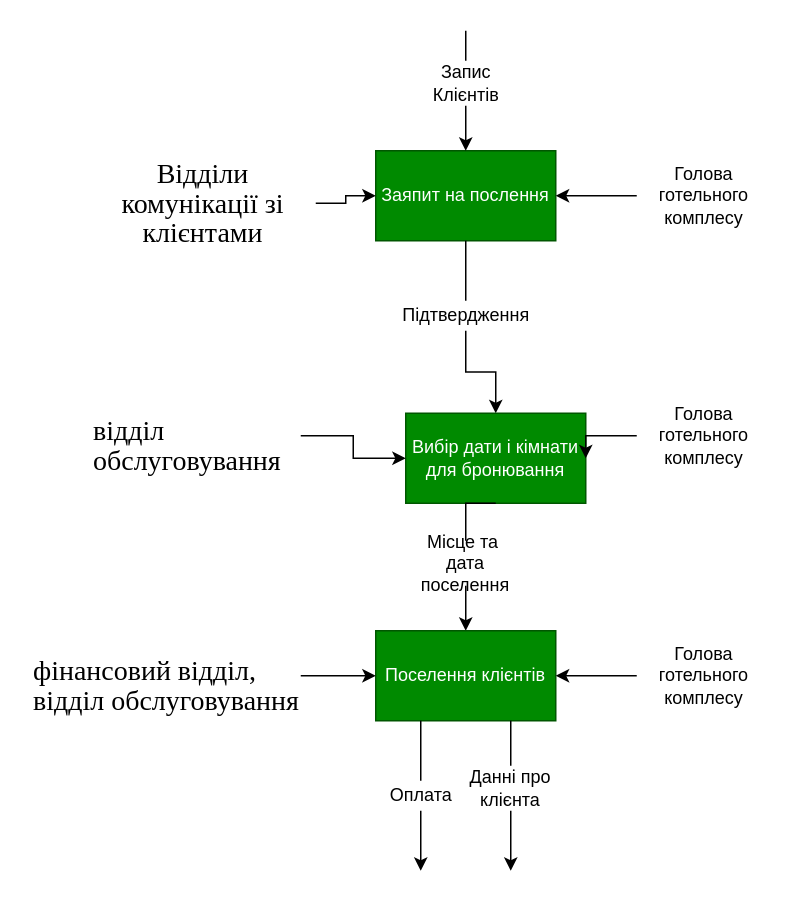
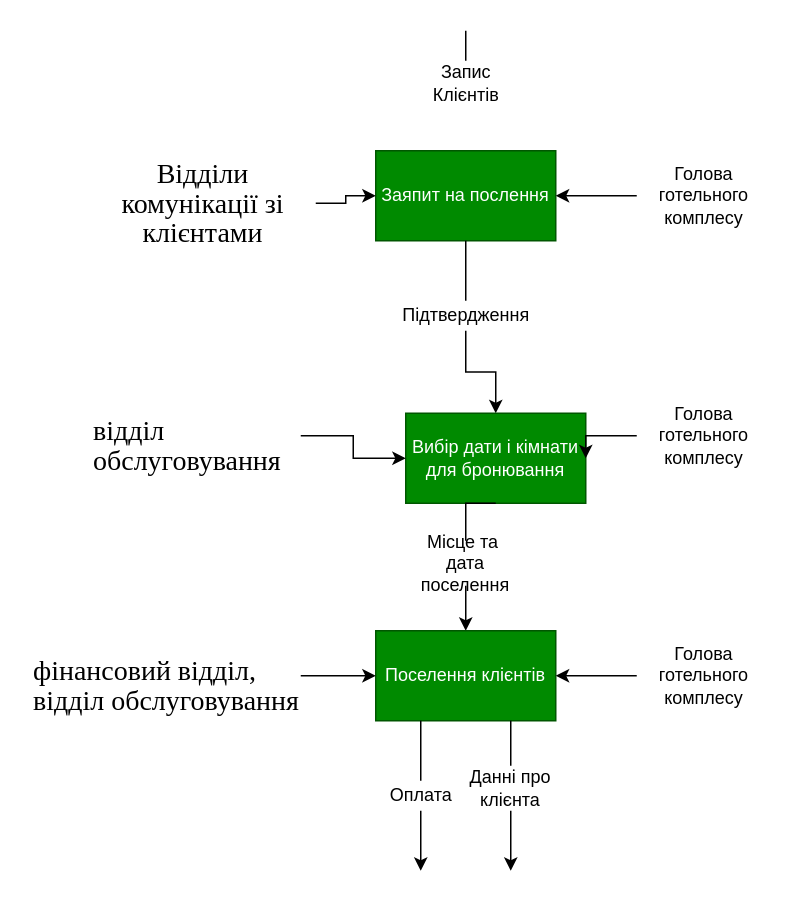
(466, 123) -> none
